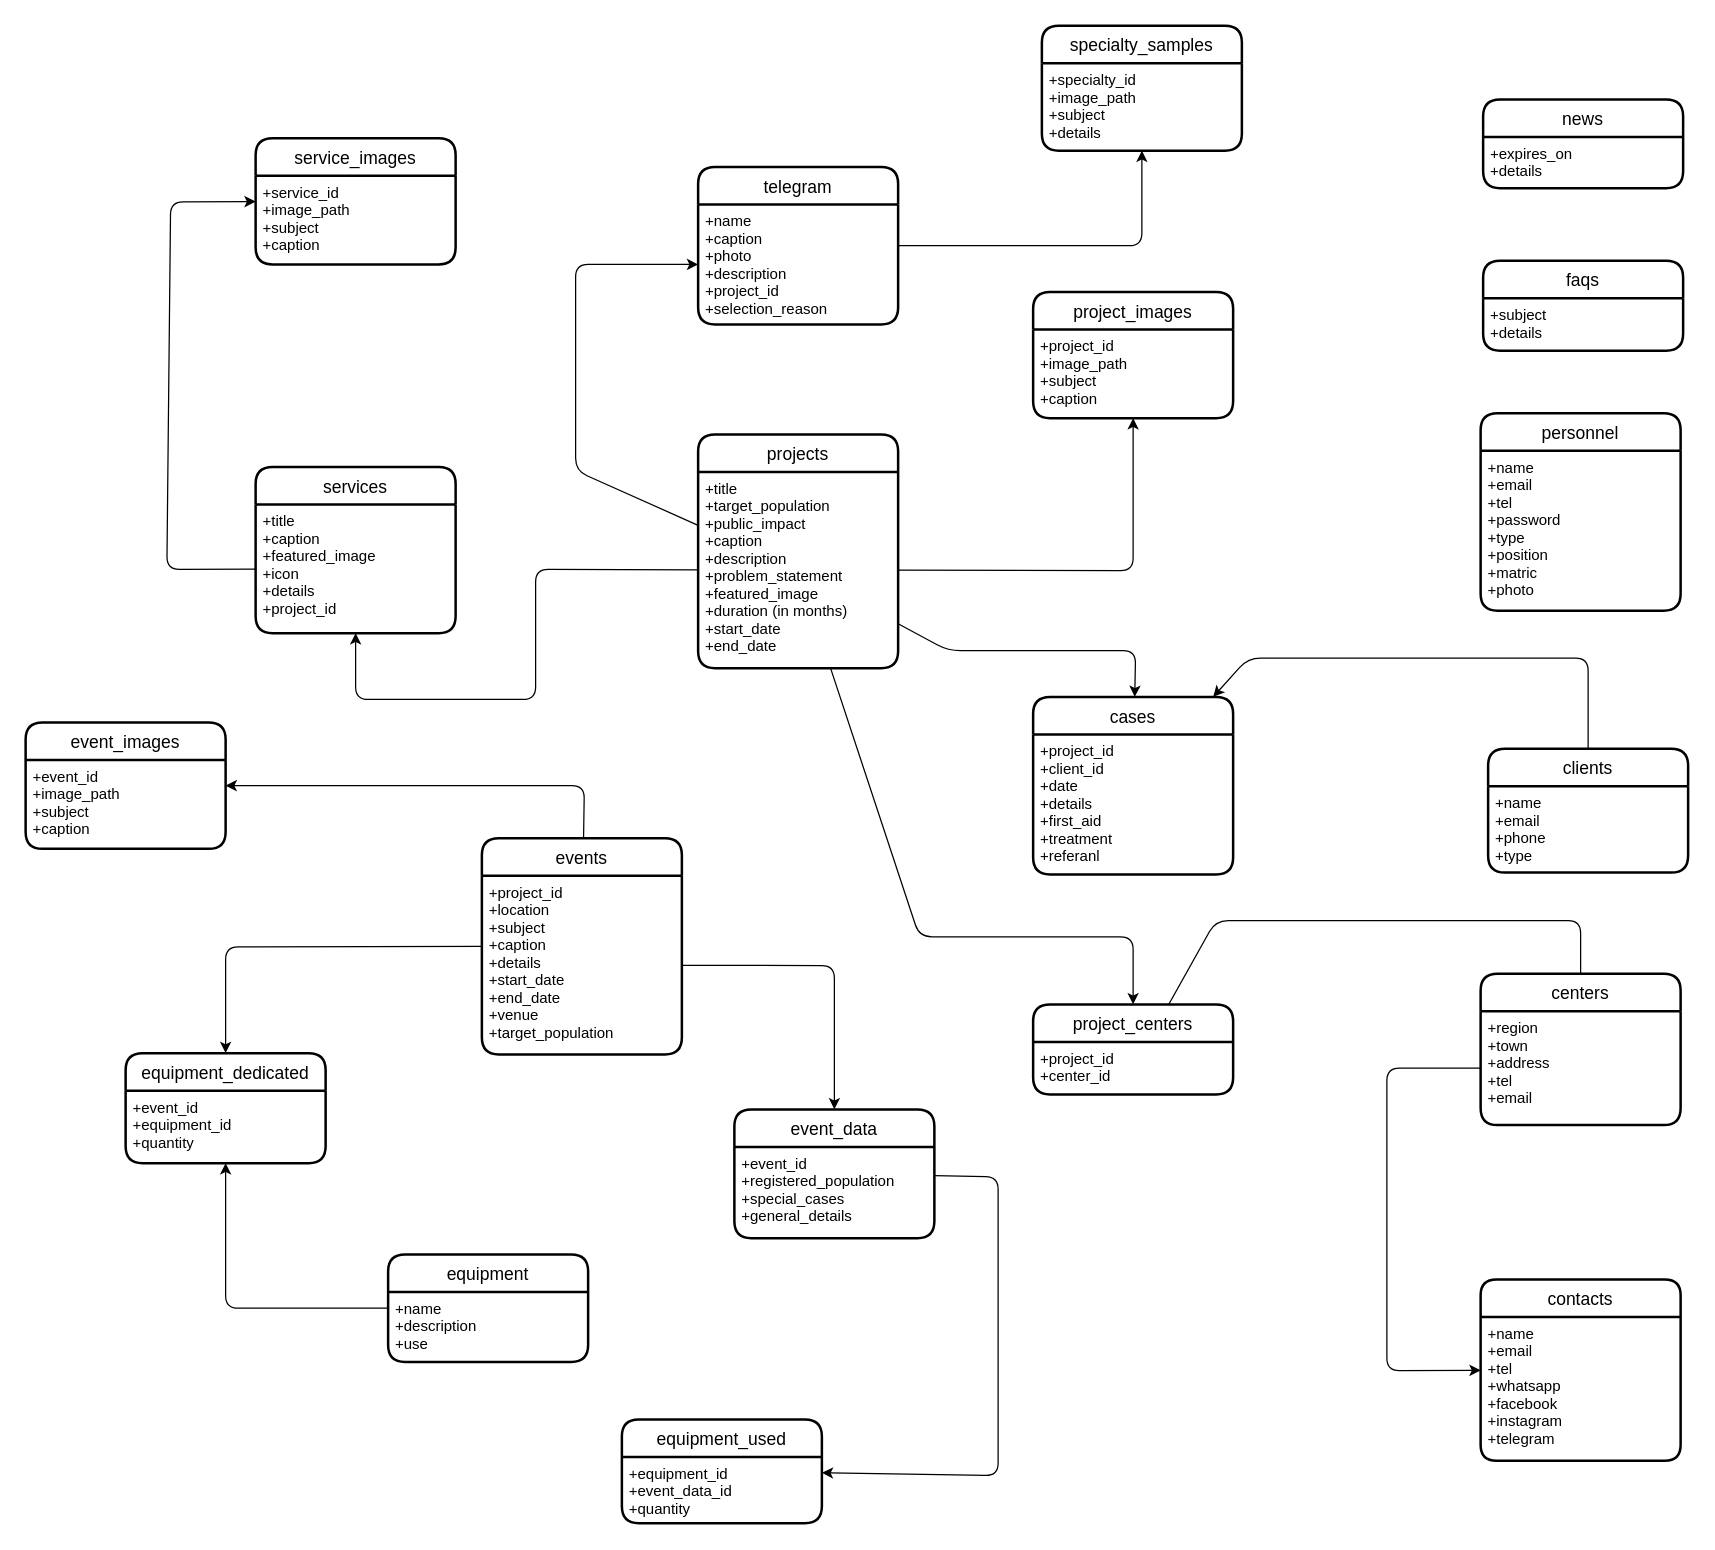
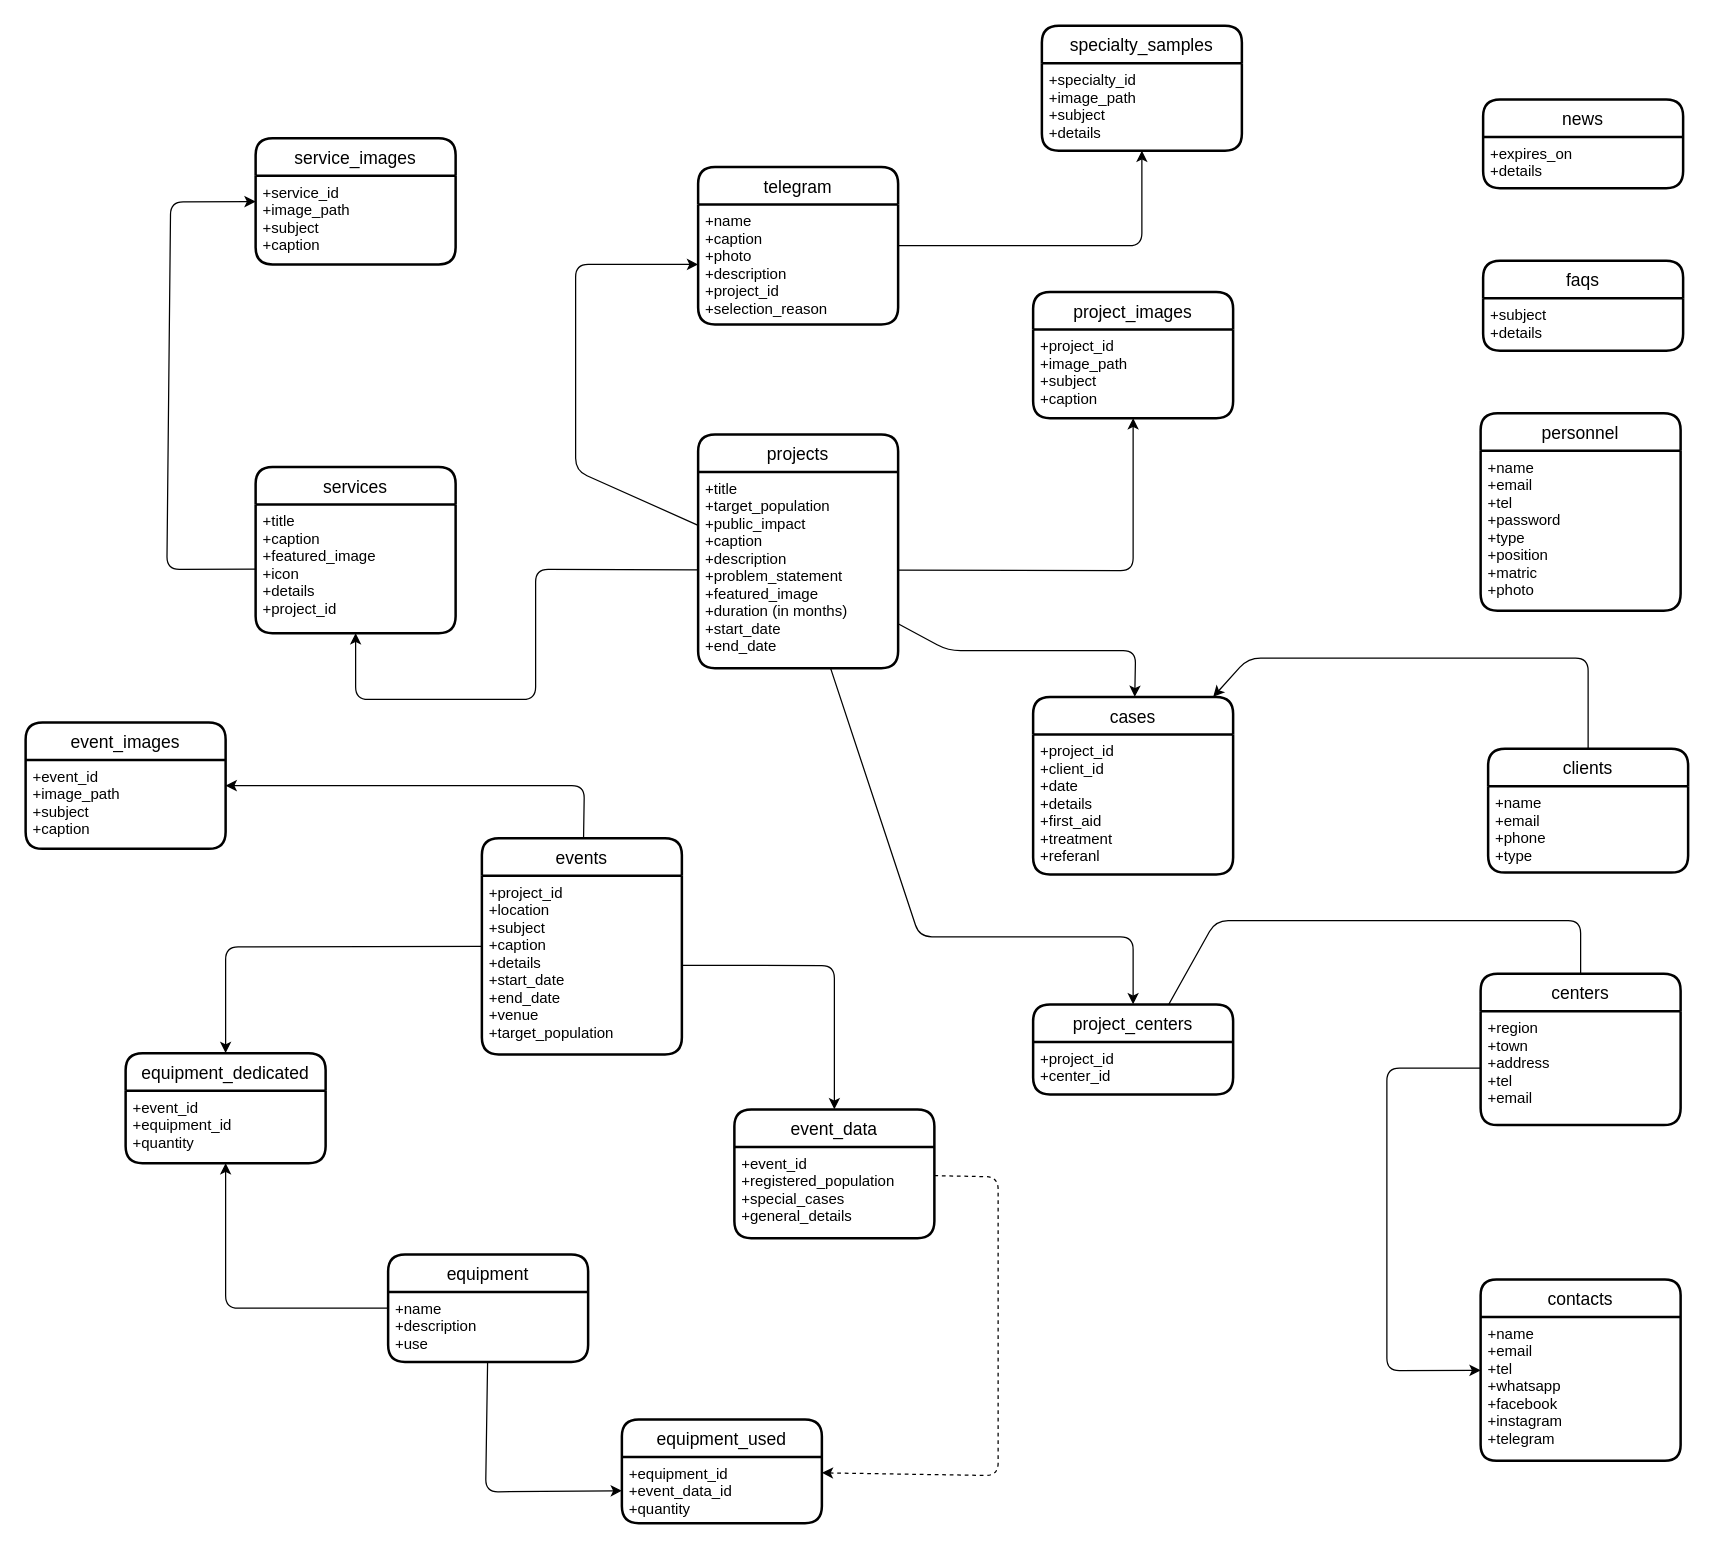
(998, 1378) -> (998, 1378)
none -> (489, 1489)
